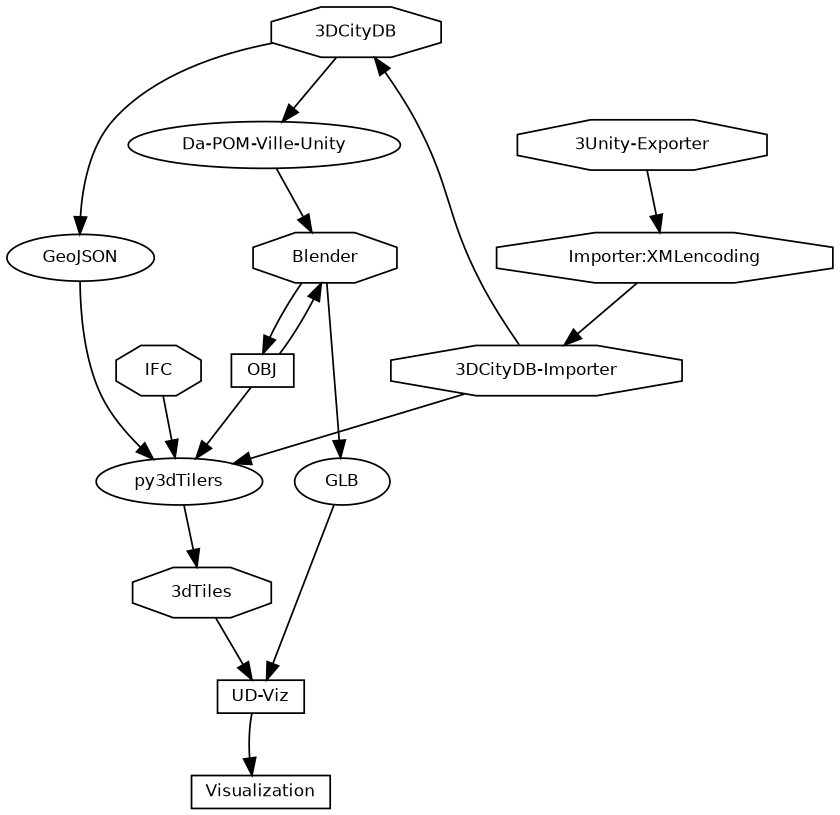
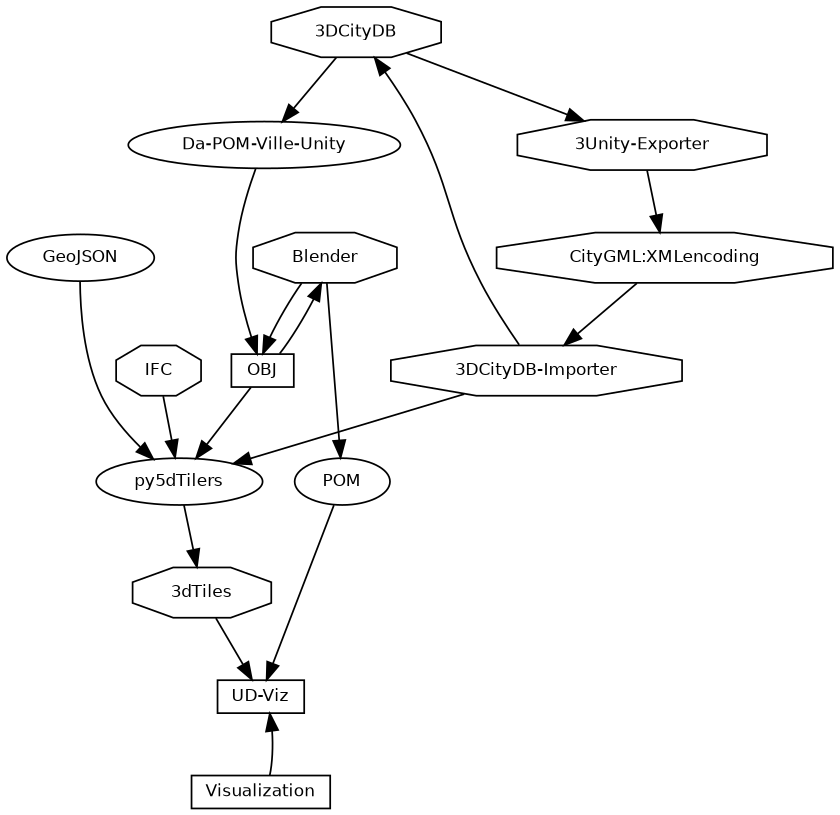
(142, 95) -> (487, 84)
(290, 193) -> (236, 253)
(665, 258) -> (665, 258)
(179, 482) -> (179, 482)
(342, 482) -> (342, 482)
(249, 736) -> (272, 753)
